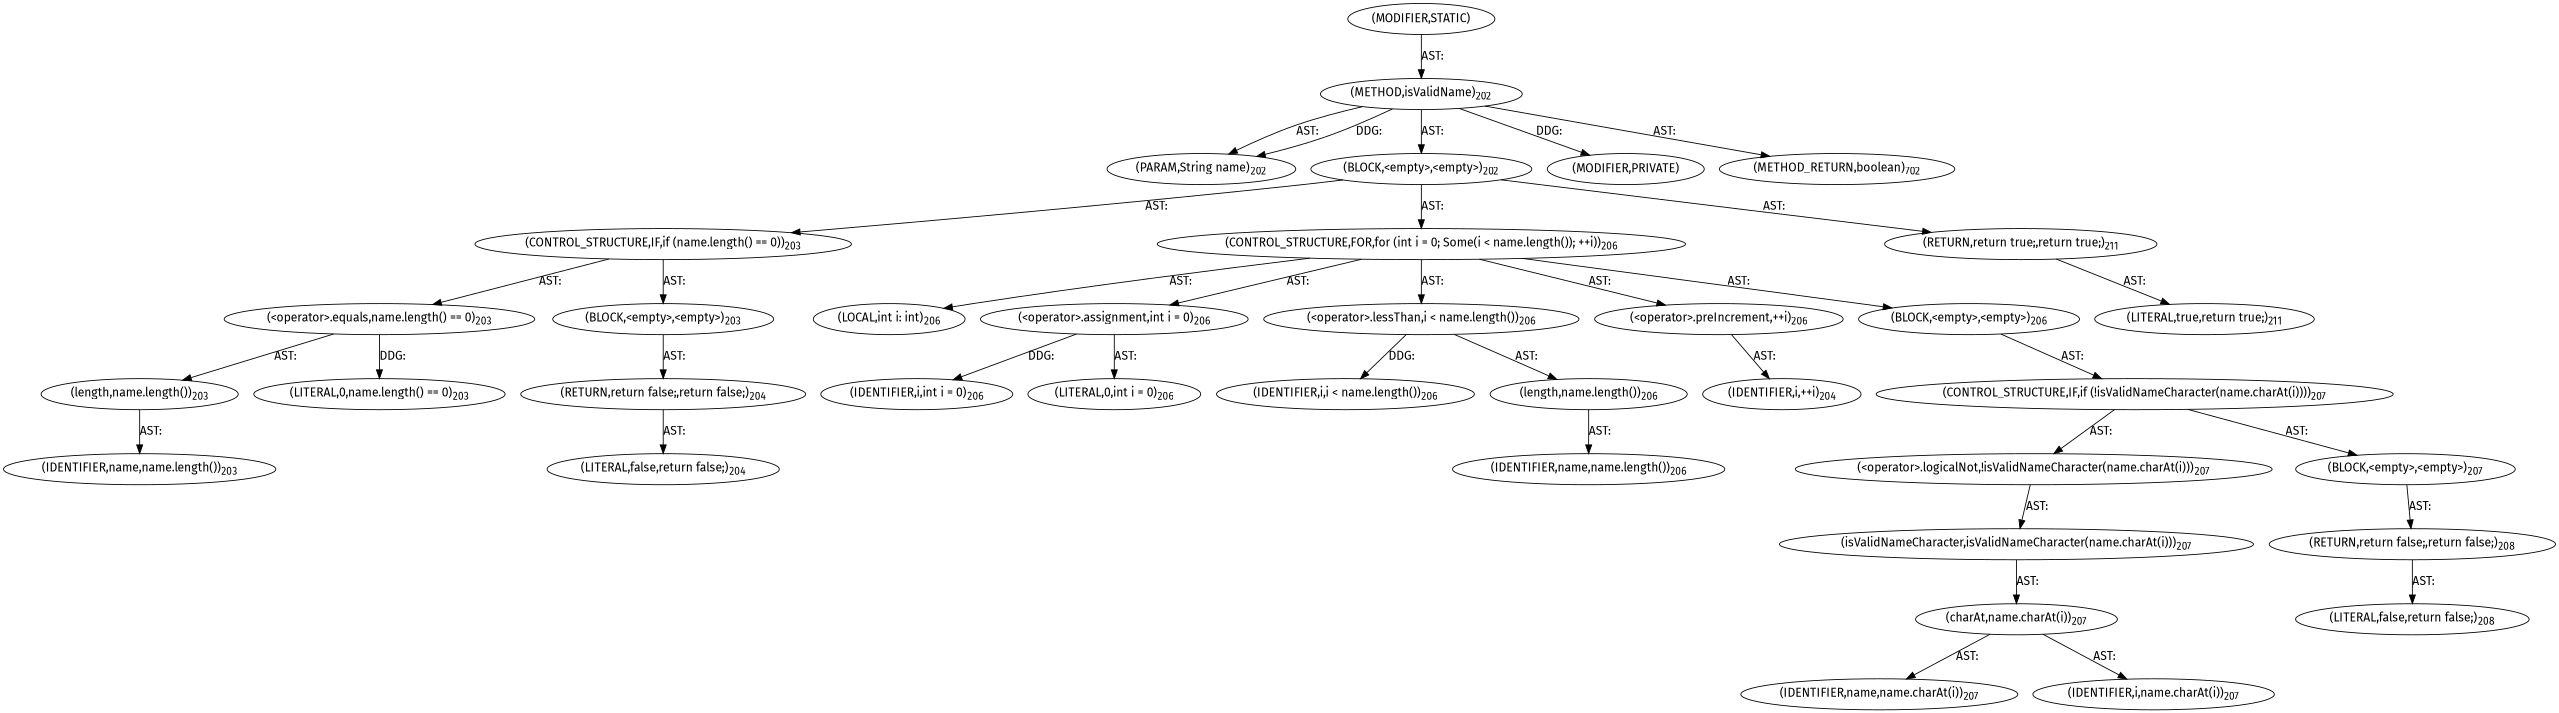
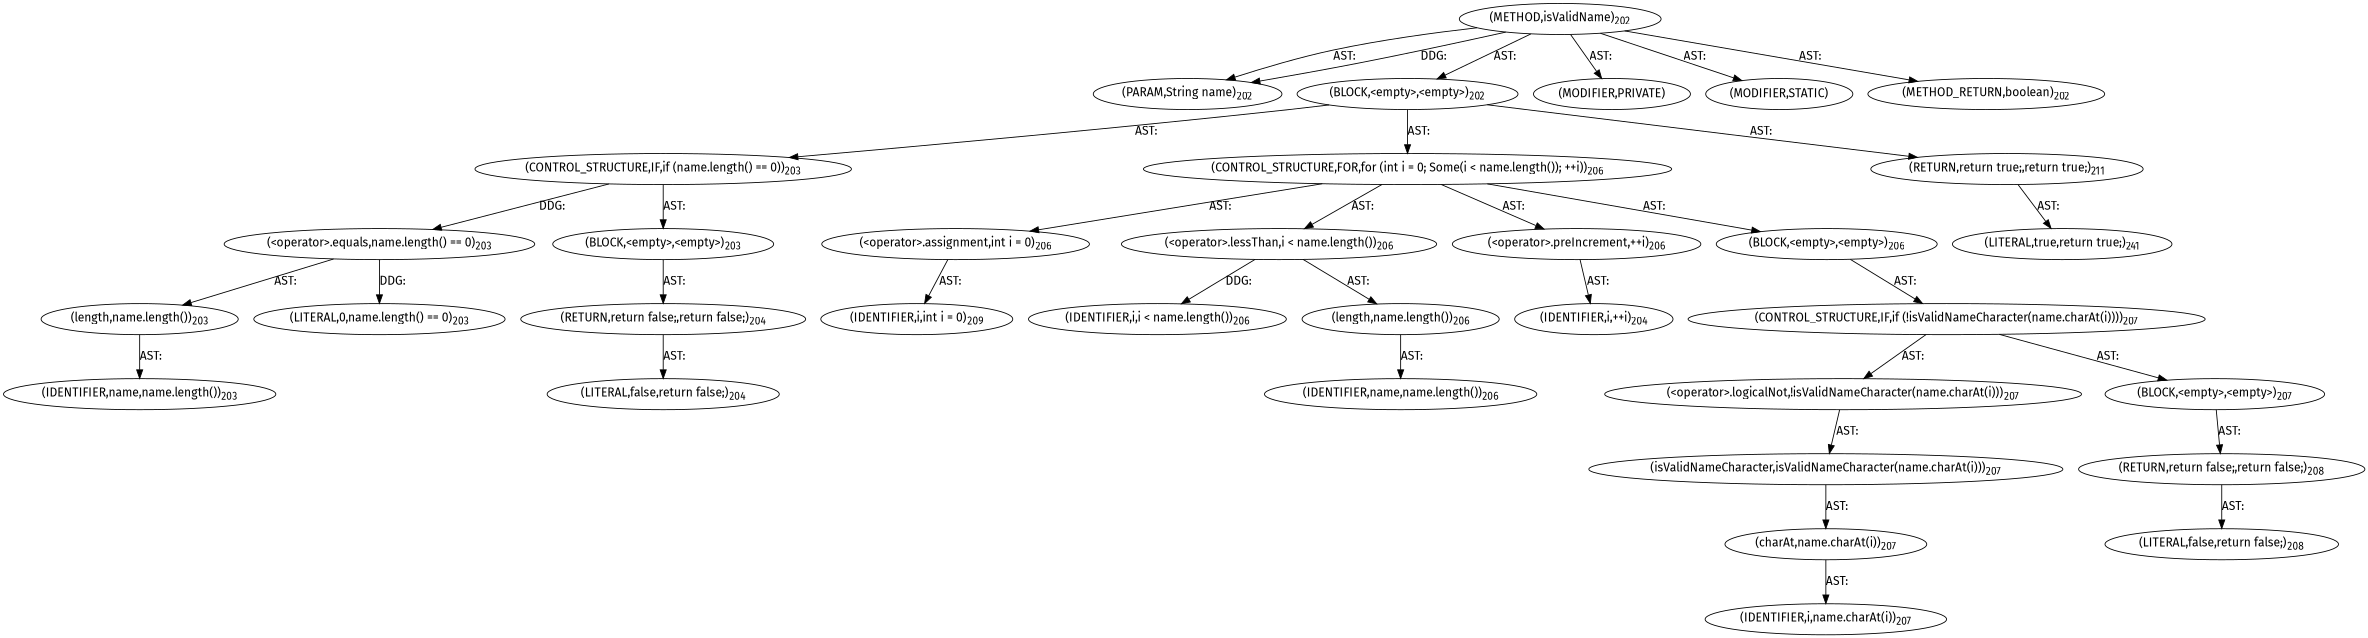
(1421, 52) -> (1667, 56)
(1551, 132) -> (1602, 56)
(1913, 168) -> (2062, 93)
(552, 282) -> (554, 207)
(2275, 318) -> (2133, 243)
(889, 319) -> none
(1043, 357) -> (952, 282)
(975, 393) -> (975, 318)
(1114, 394) -> none
(1879, 694) -> none
